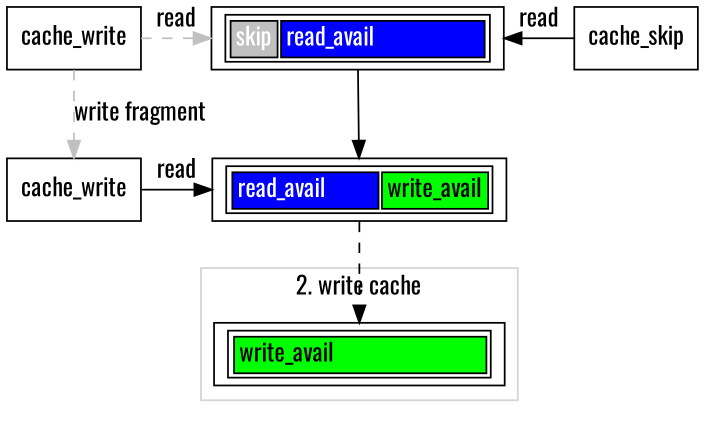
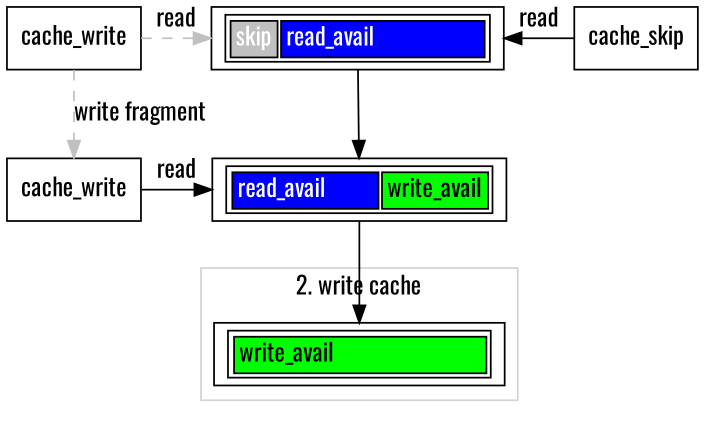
(359, 257) -> (359, 257)
